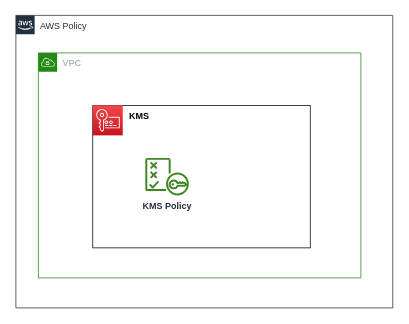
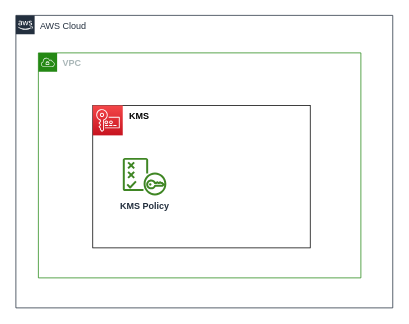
(62, 26) -> (60, 26)
(167, 177) -> (144, 177)
